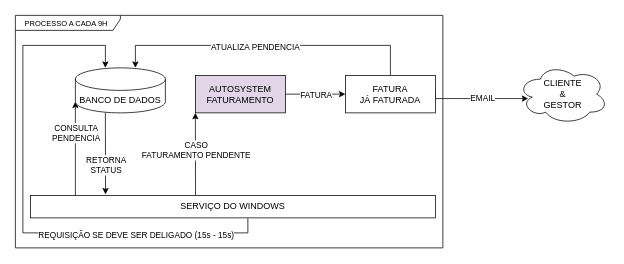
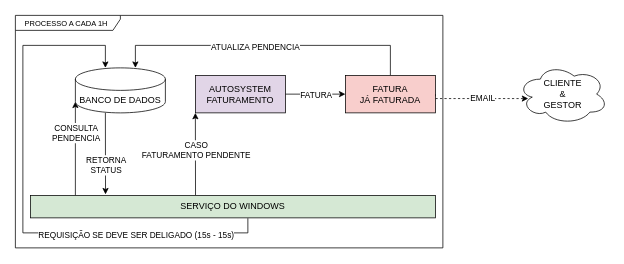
(66, 23) -> (66, 23)
(390, 94) -> (390, 94)
(453, 99) -> (453, 99)
(233, 207) -> (233, 207)
